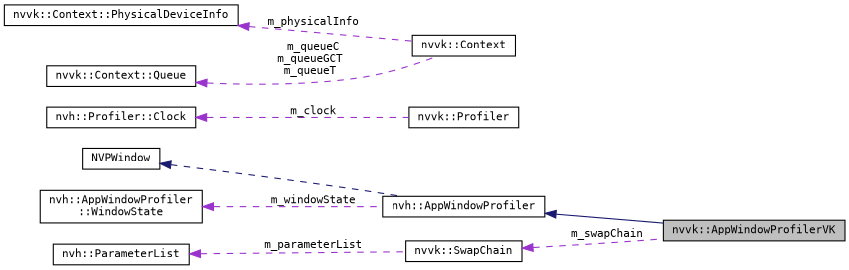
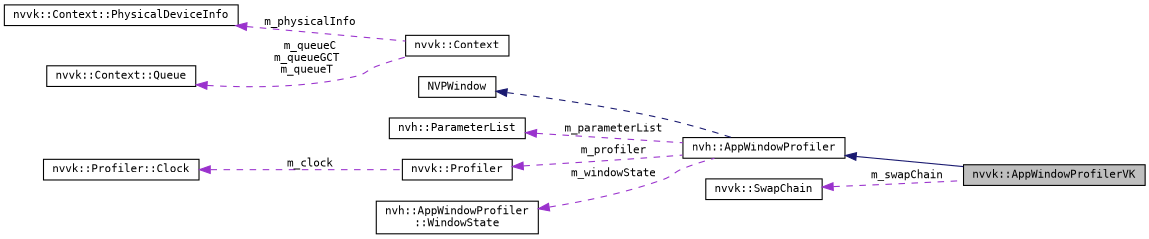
(121, 117) -> (121, 170)
none -> (603, 161)
(303, 253) -> (610, 138)
